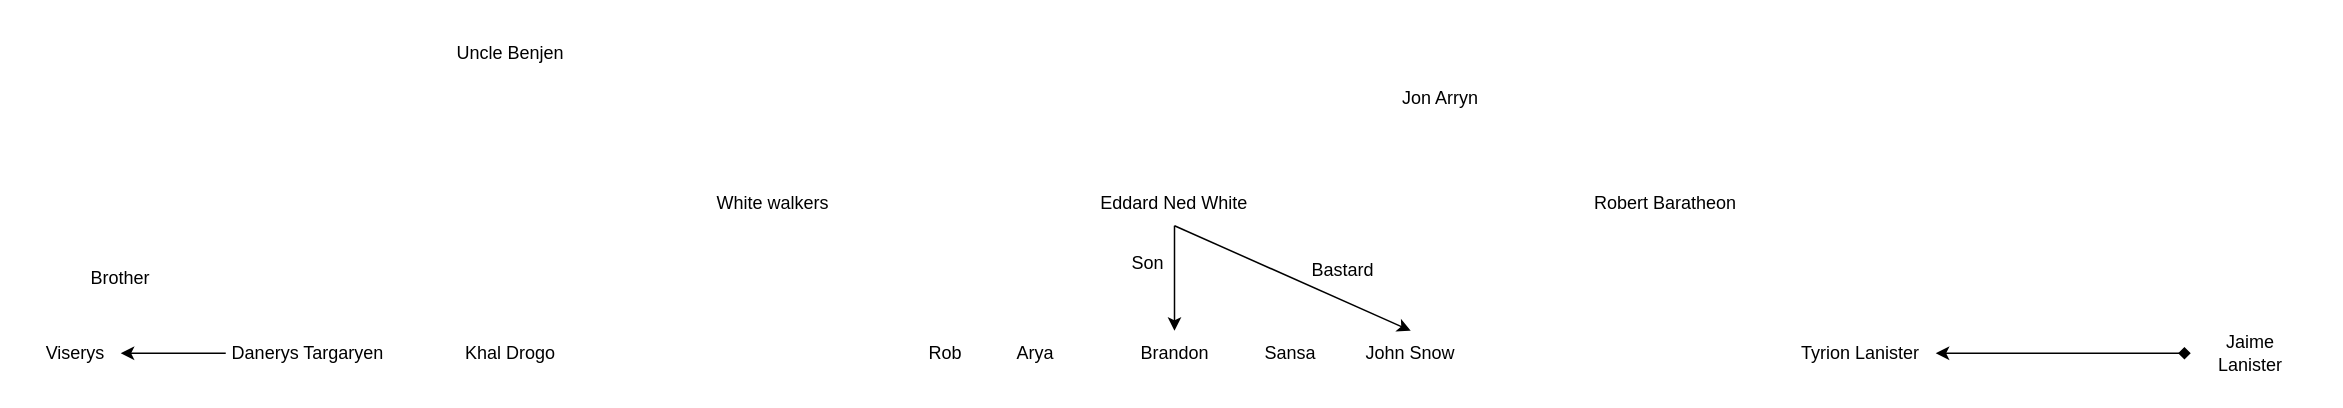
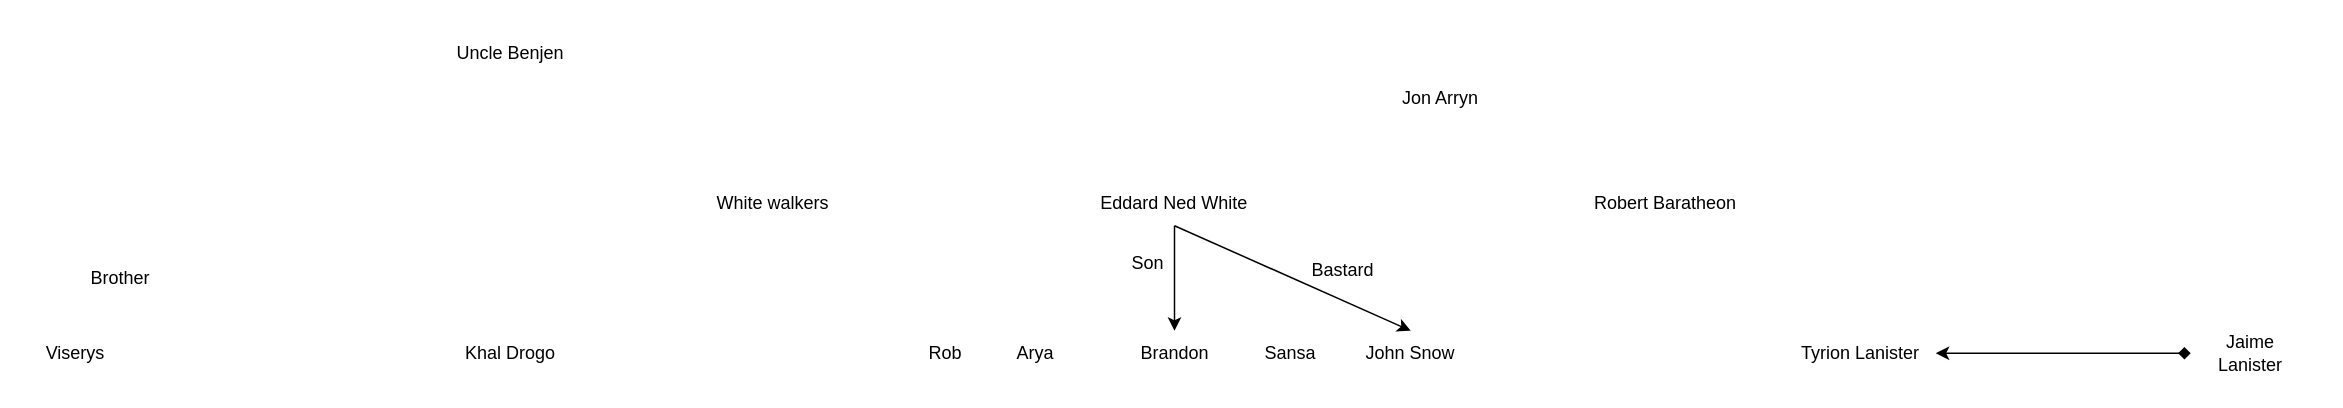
(179, 353) -> none
(308, 353) -> none
